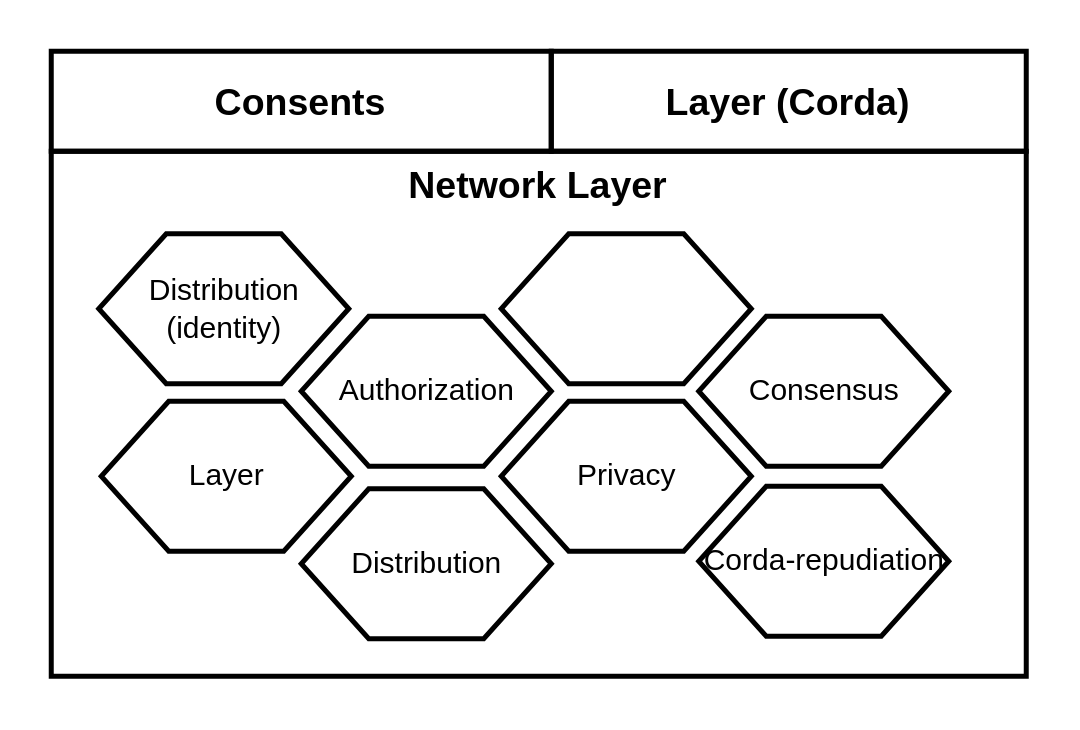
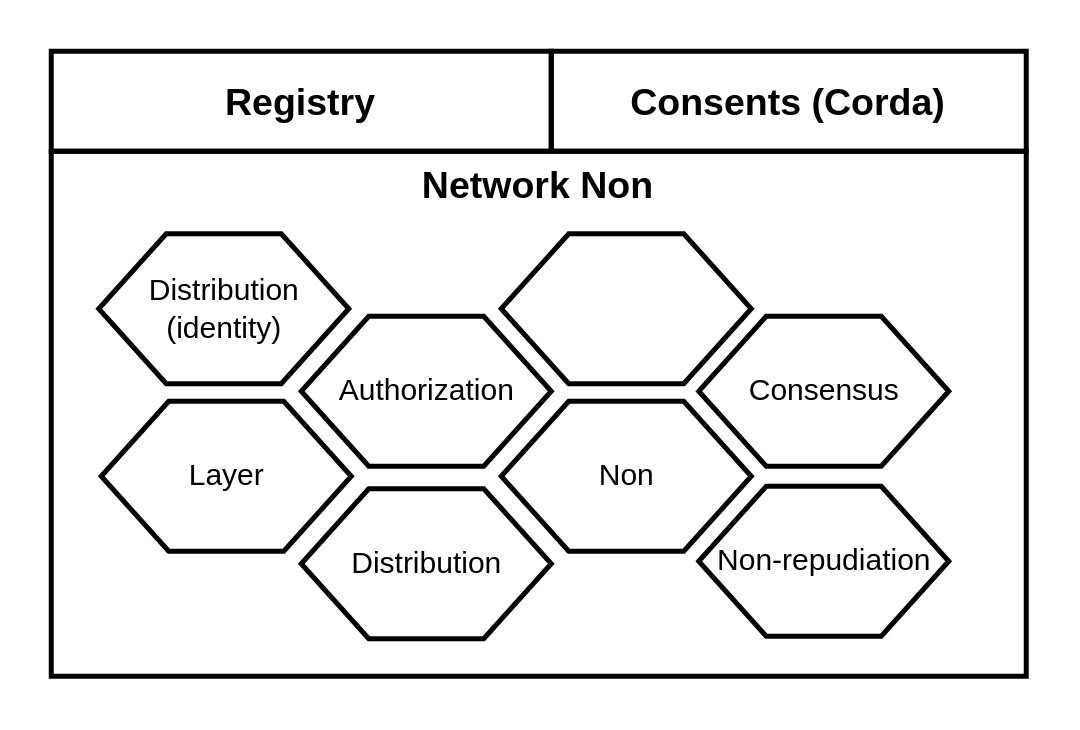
(301, 101) -> (301, 101)
(789, 101) -> (789, 101)
(539, 184) -> (539, 184)
(628, 476) -> (628, 476)
(825, 561) -> (825, 561)
